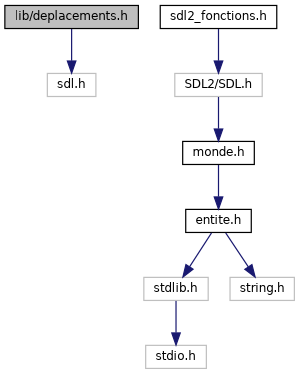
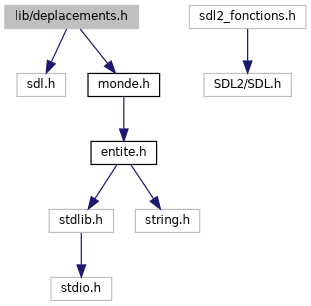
(72, 17) -> (72, 17)
(219, 17) -> (248, 17)
(219, 113) -> (94, 46)
